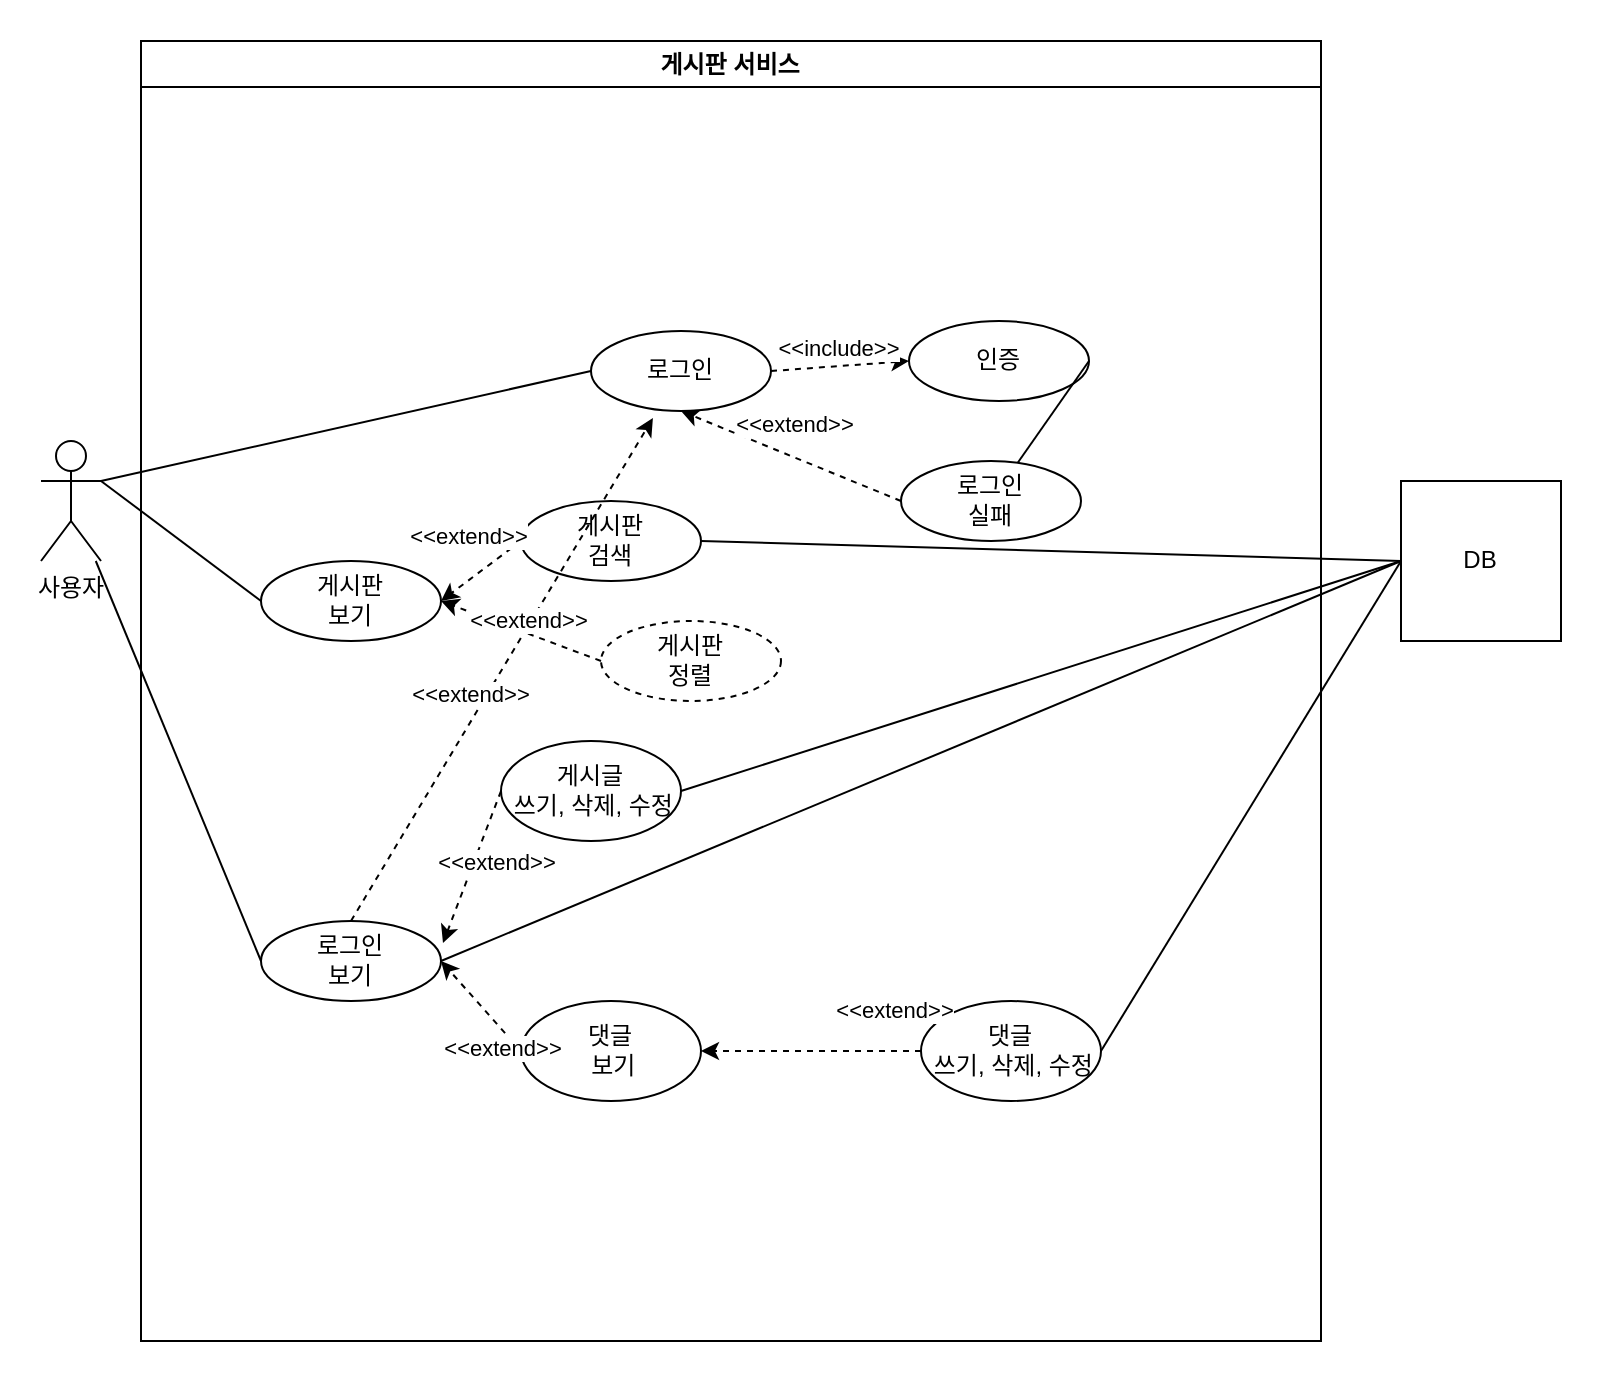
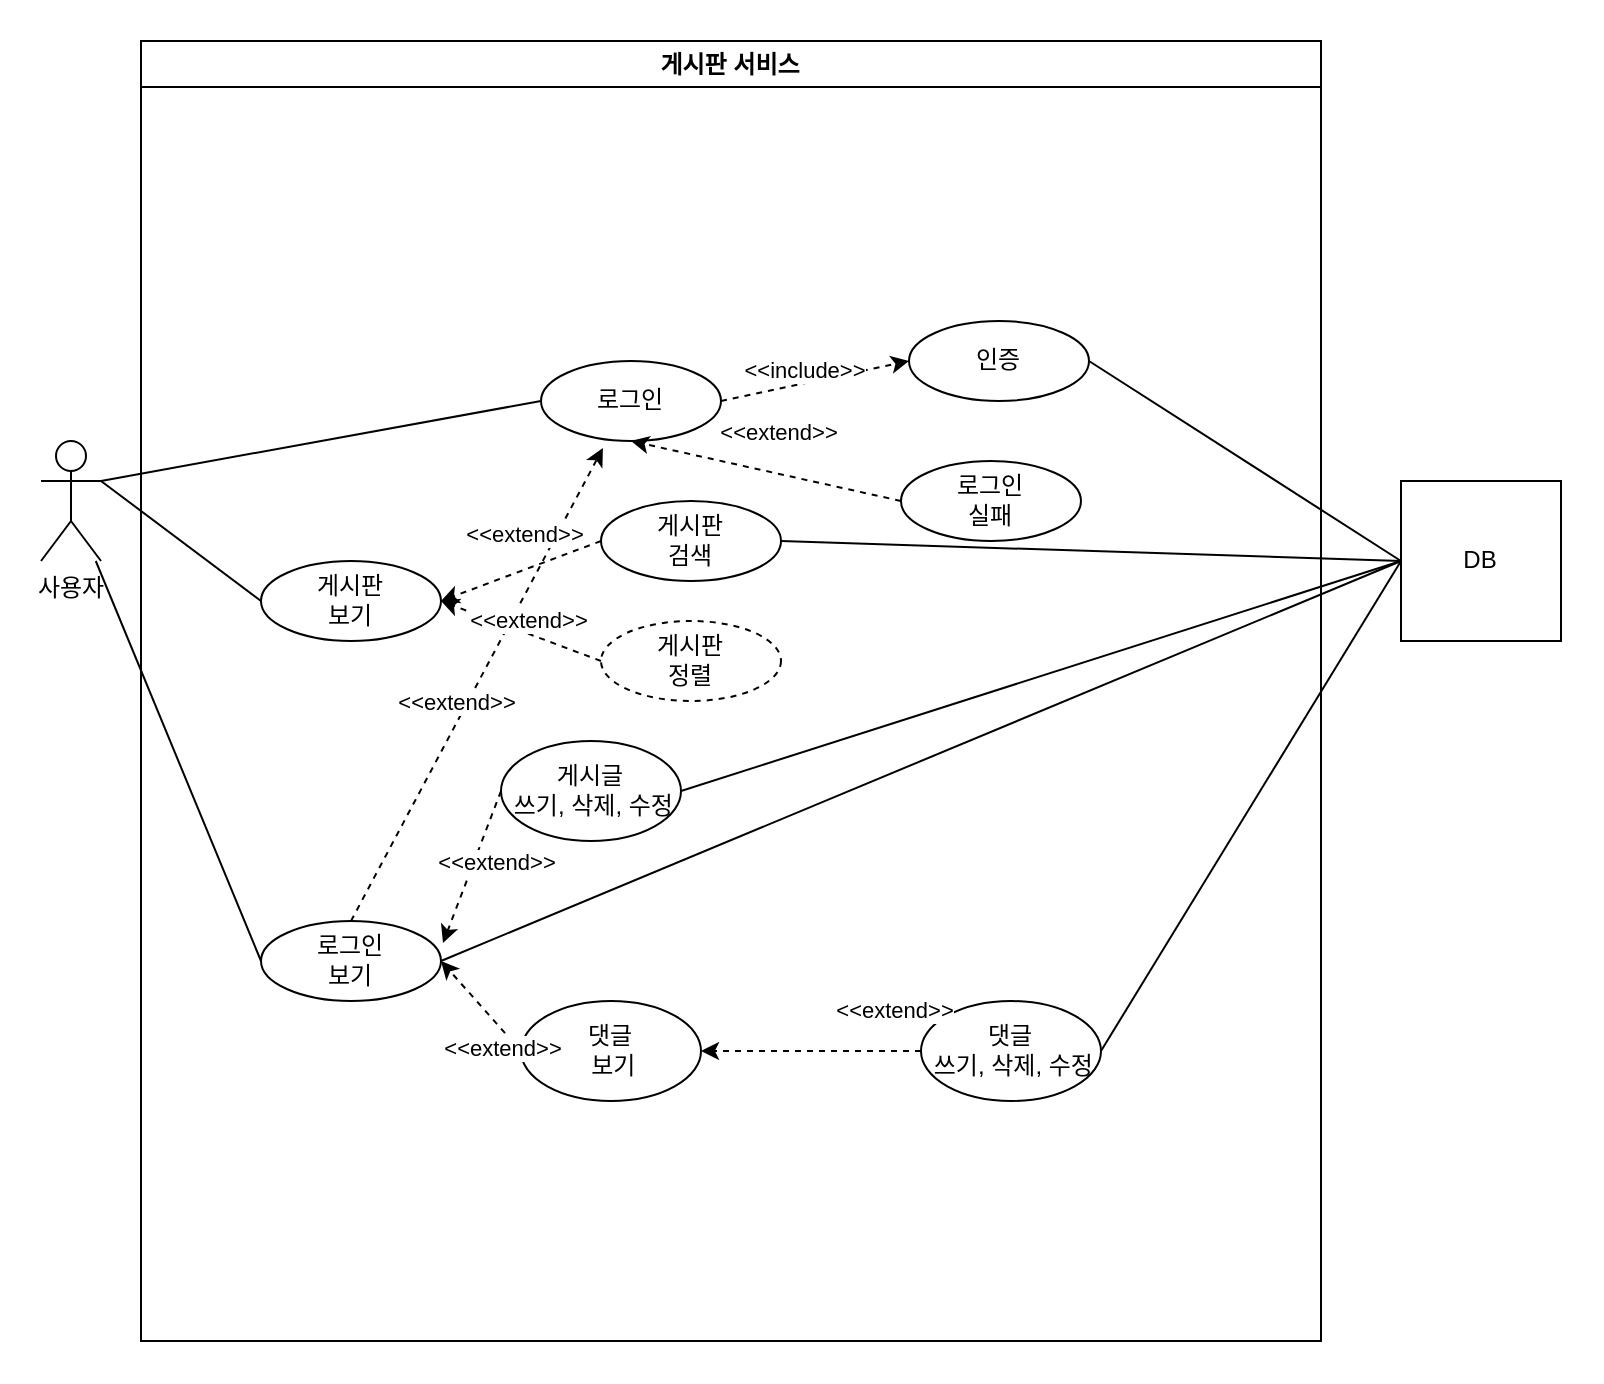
(681, 371) -> (631, 401)
(1053, 412) -> (1203, 434)
(611, 541) -> (691, 541)
